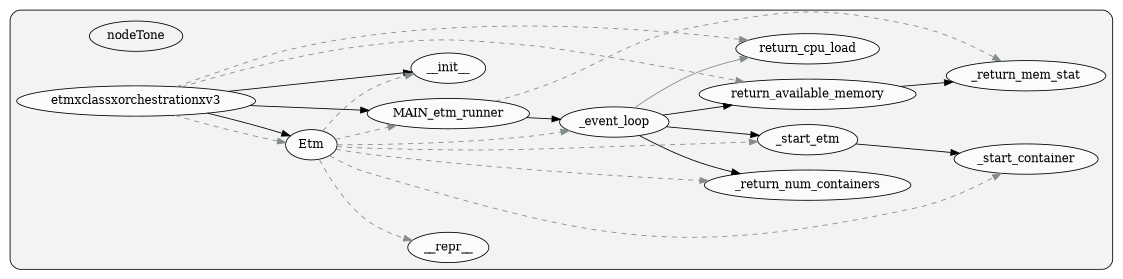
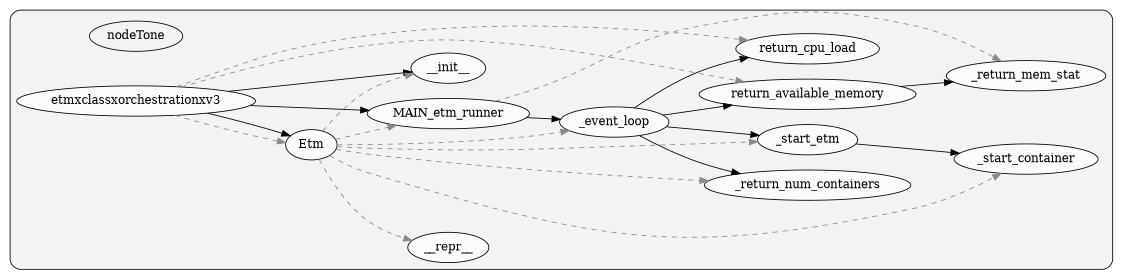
(685, 78) -> (685, 78)
